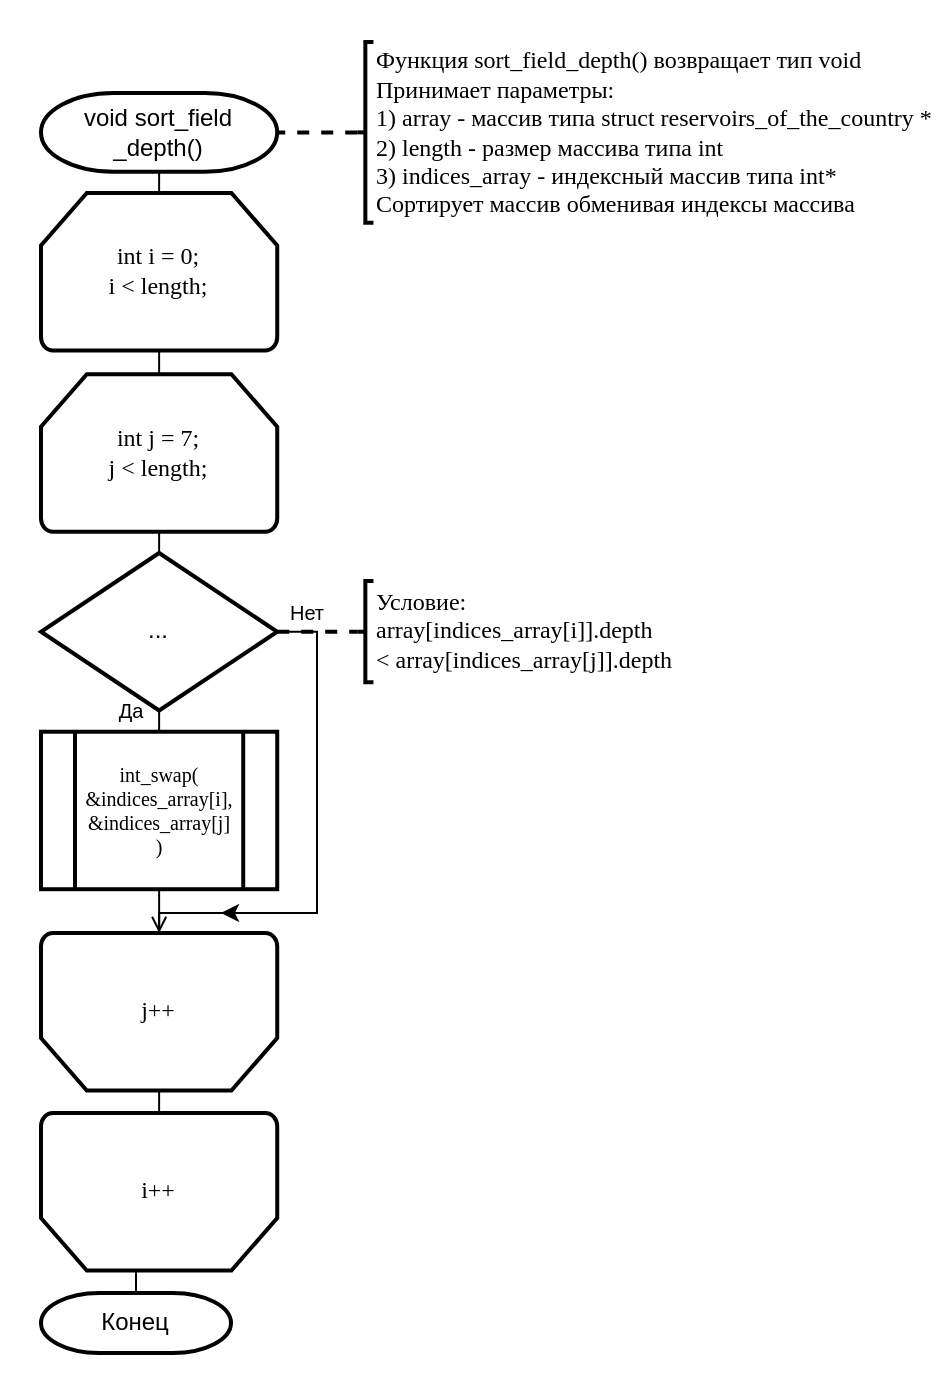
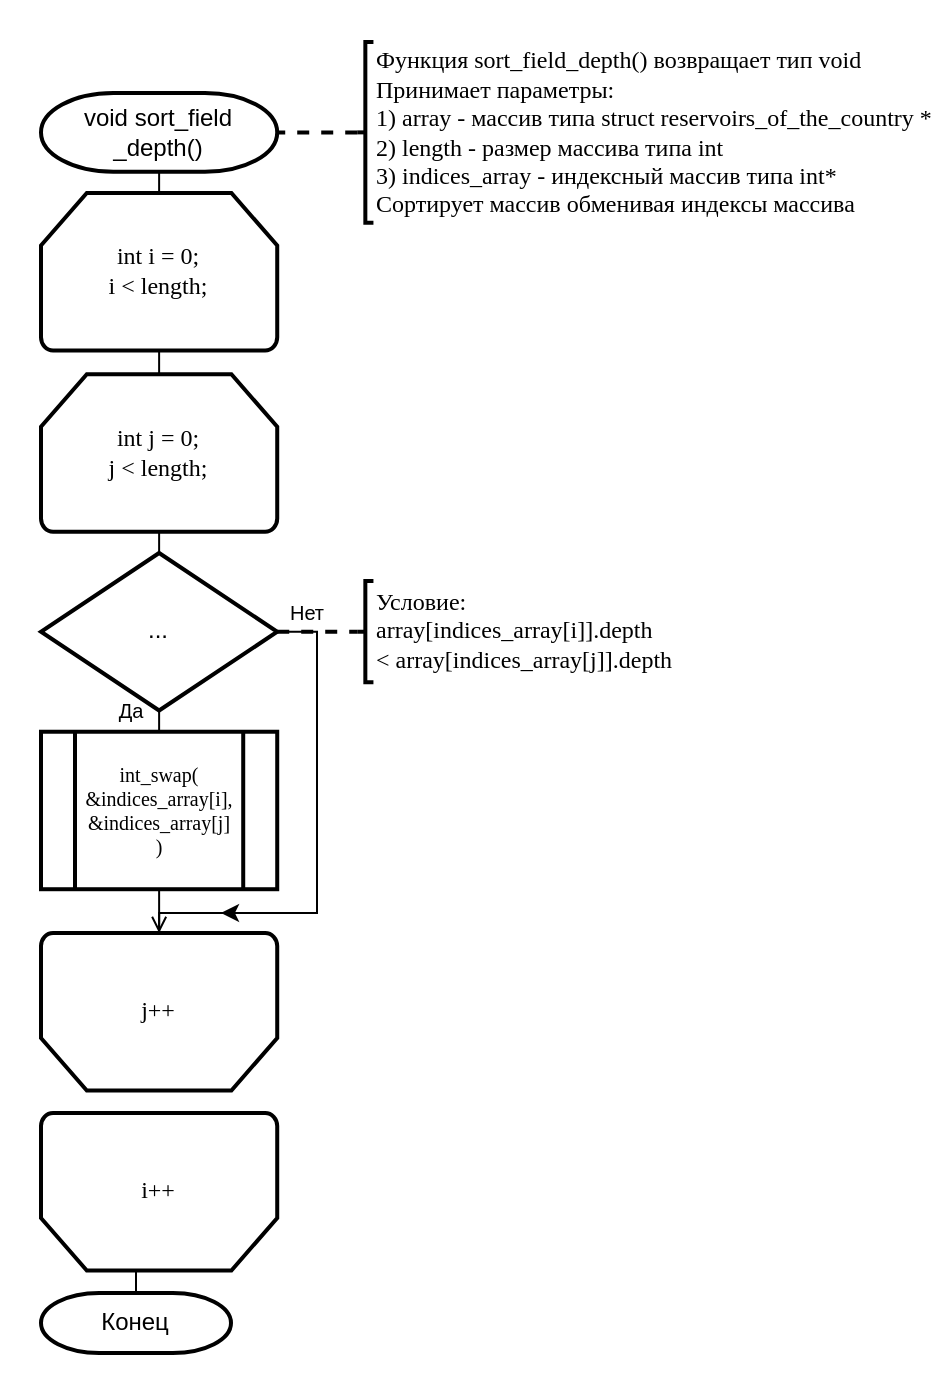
(159, 453) -> (159, 453)
(159, 1102) -> none
